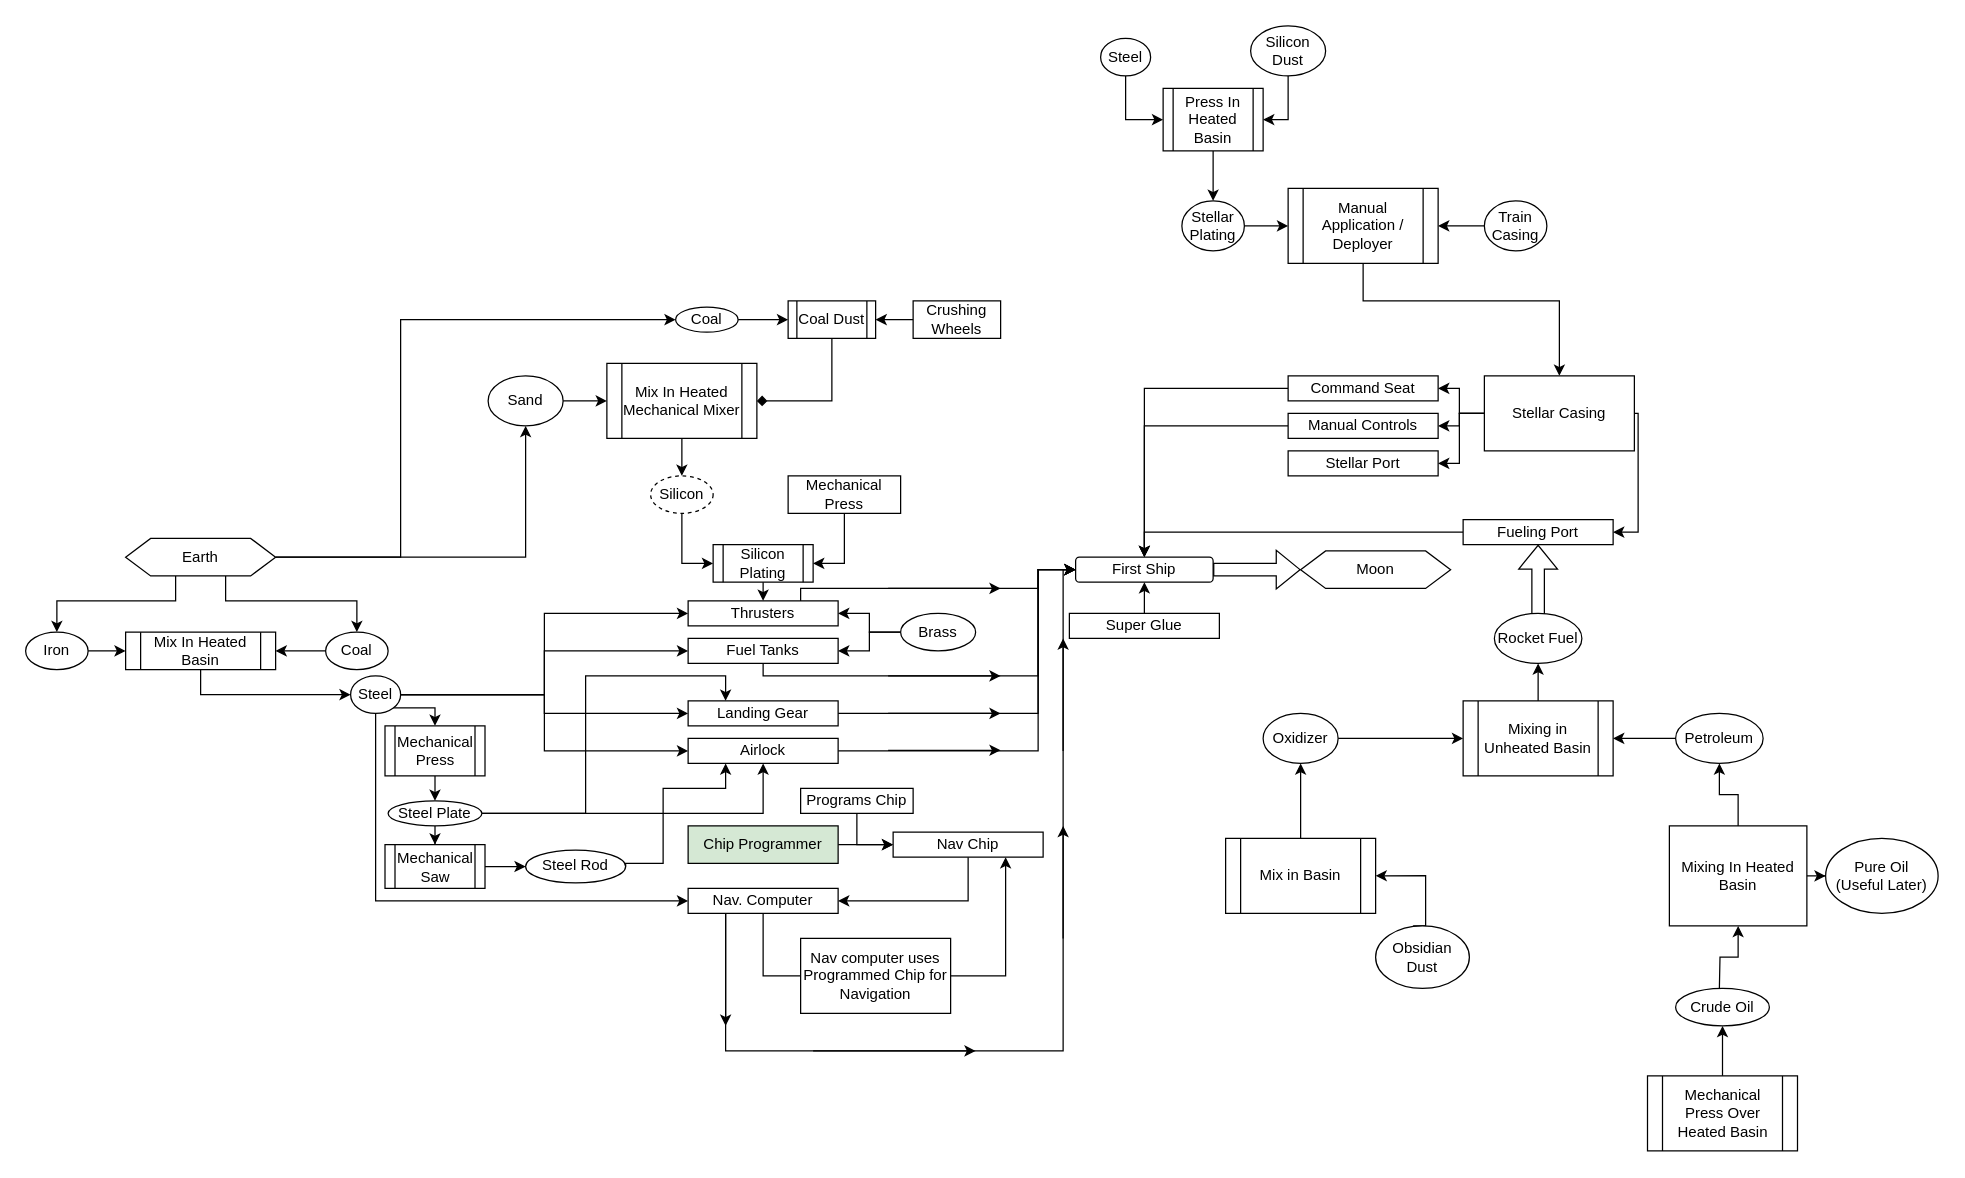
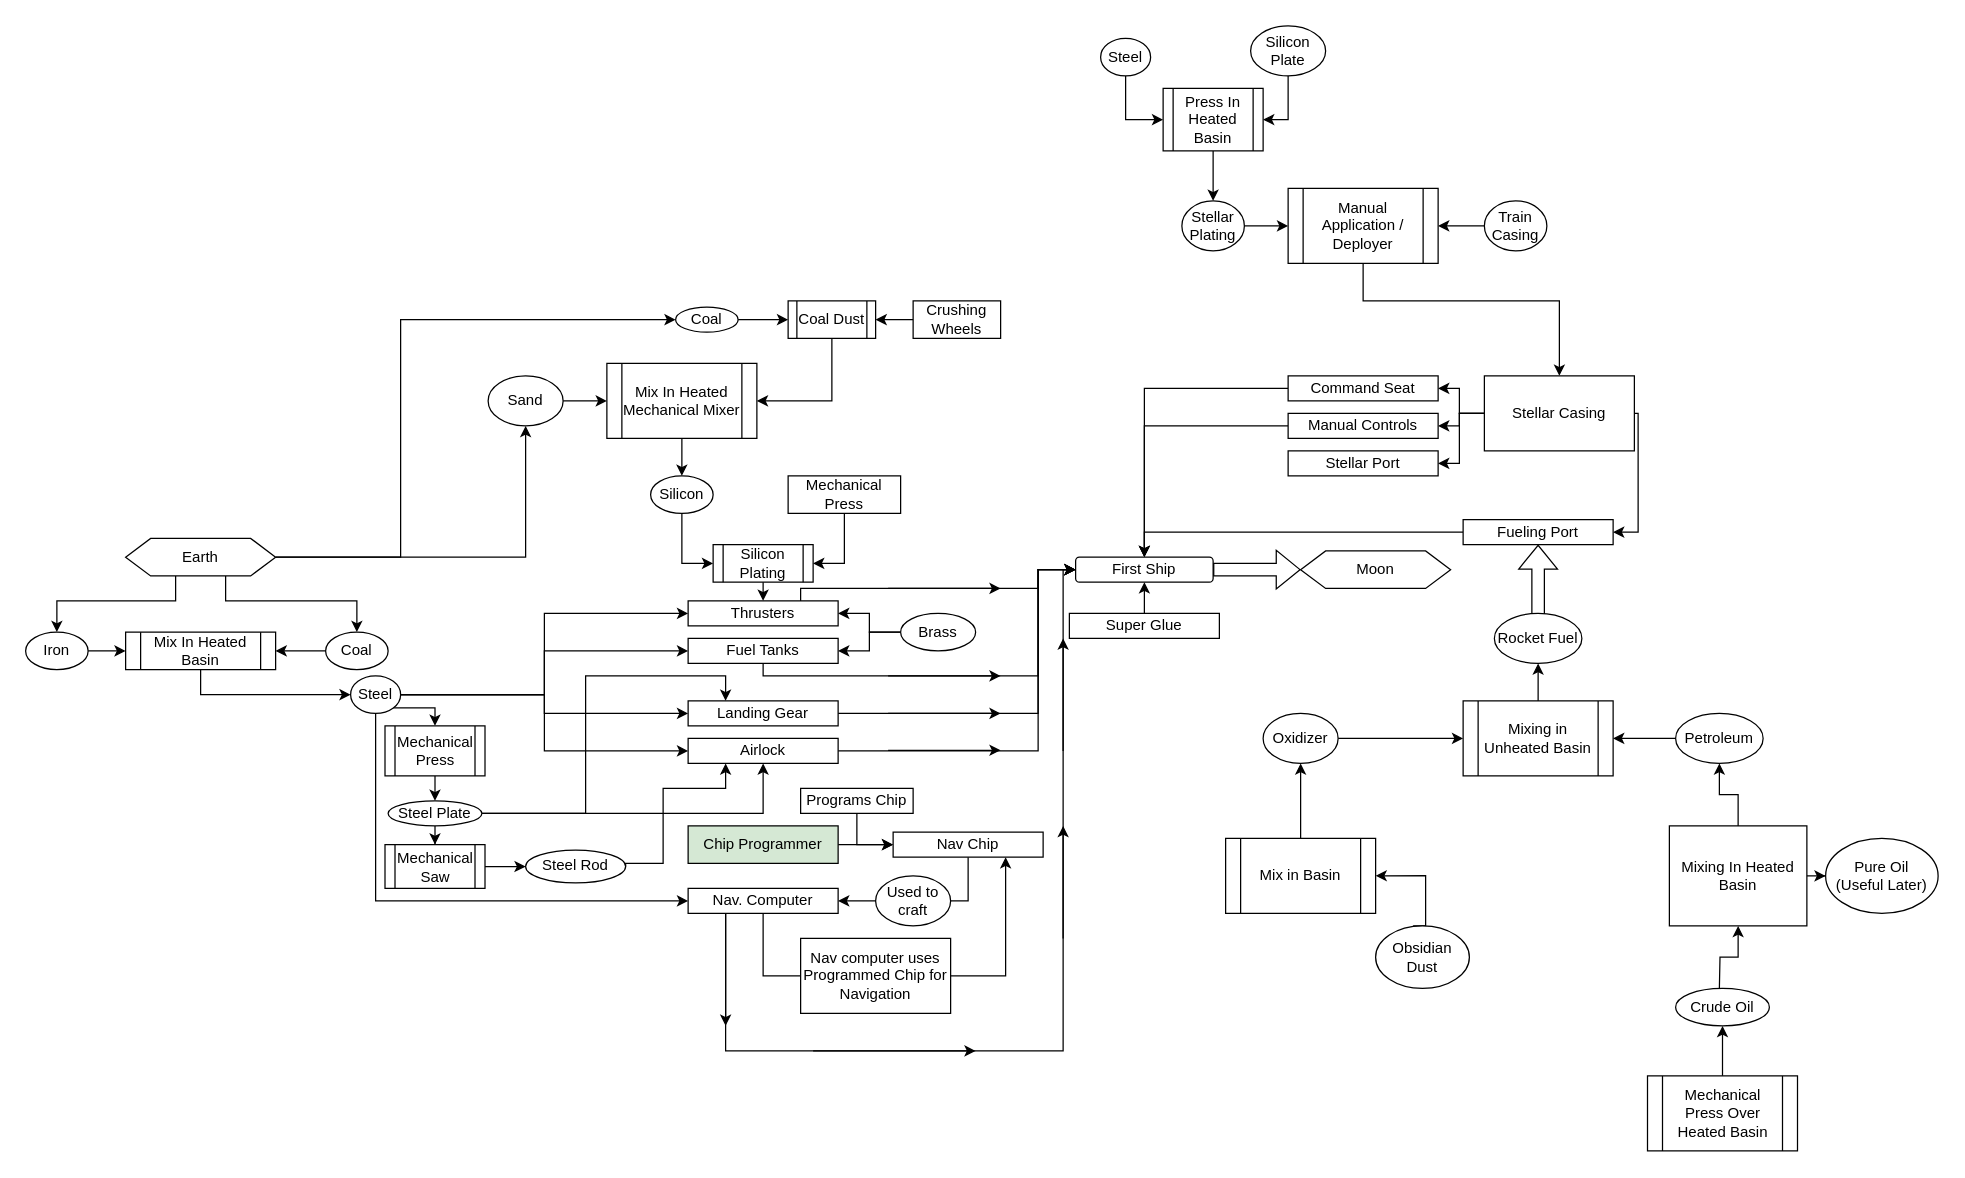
(1288, 51) -> (1288, 51)
(768, 401) -> (767, 401)
(682, 494) -> (682, 494)
none -> (913, 901)
